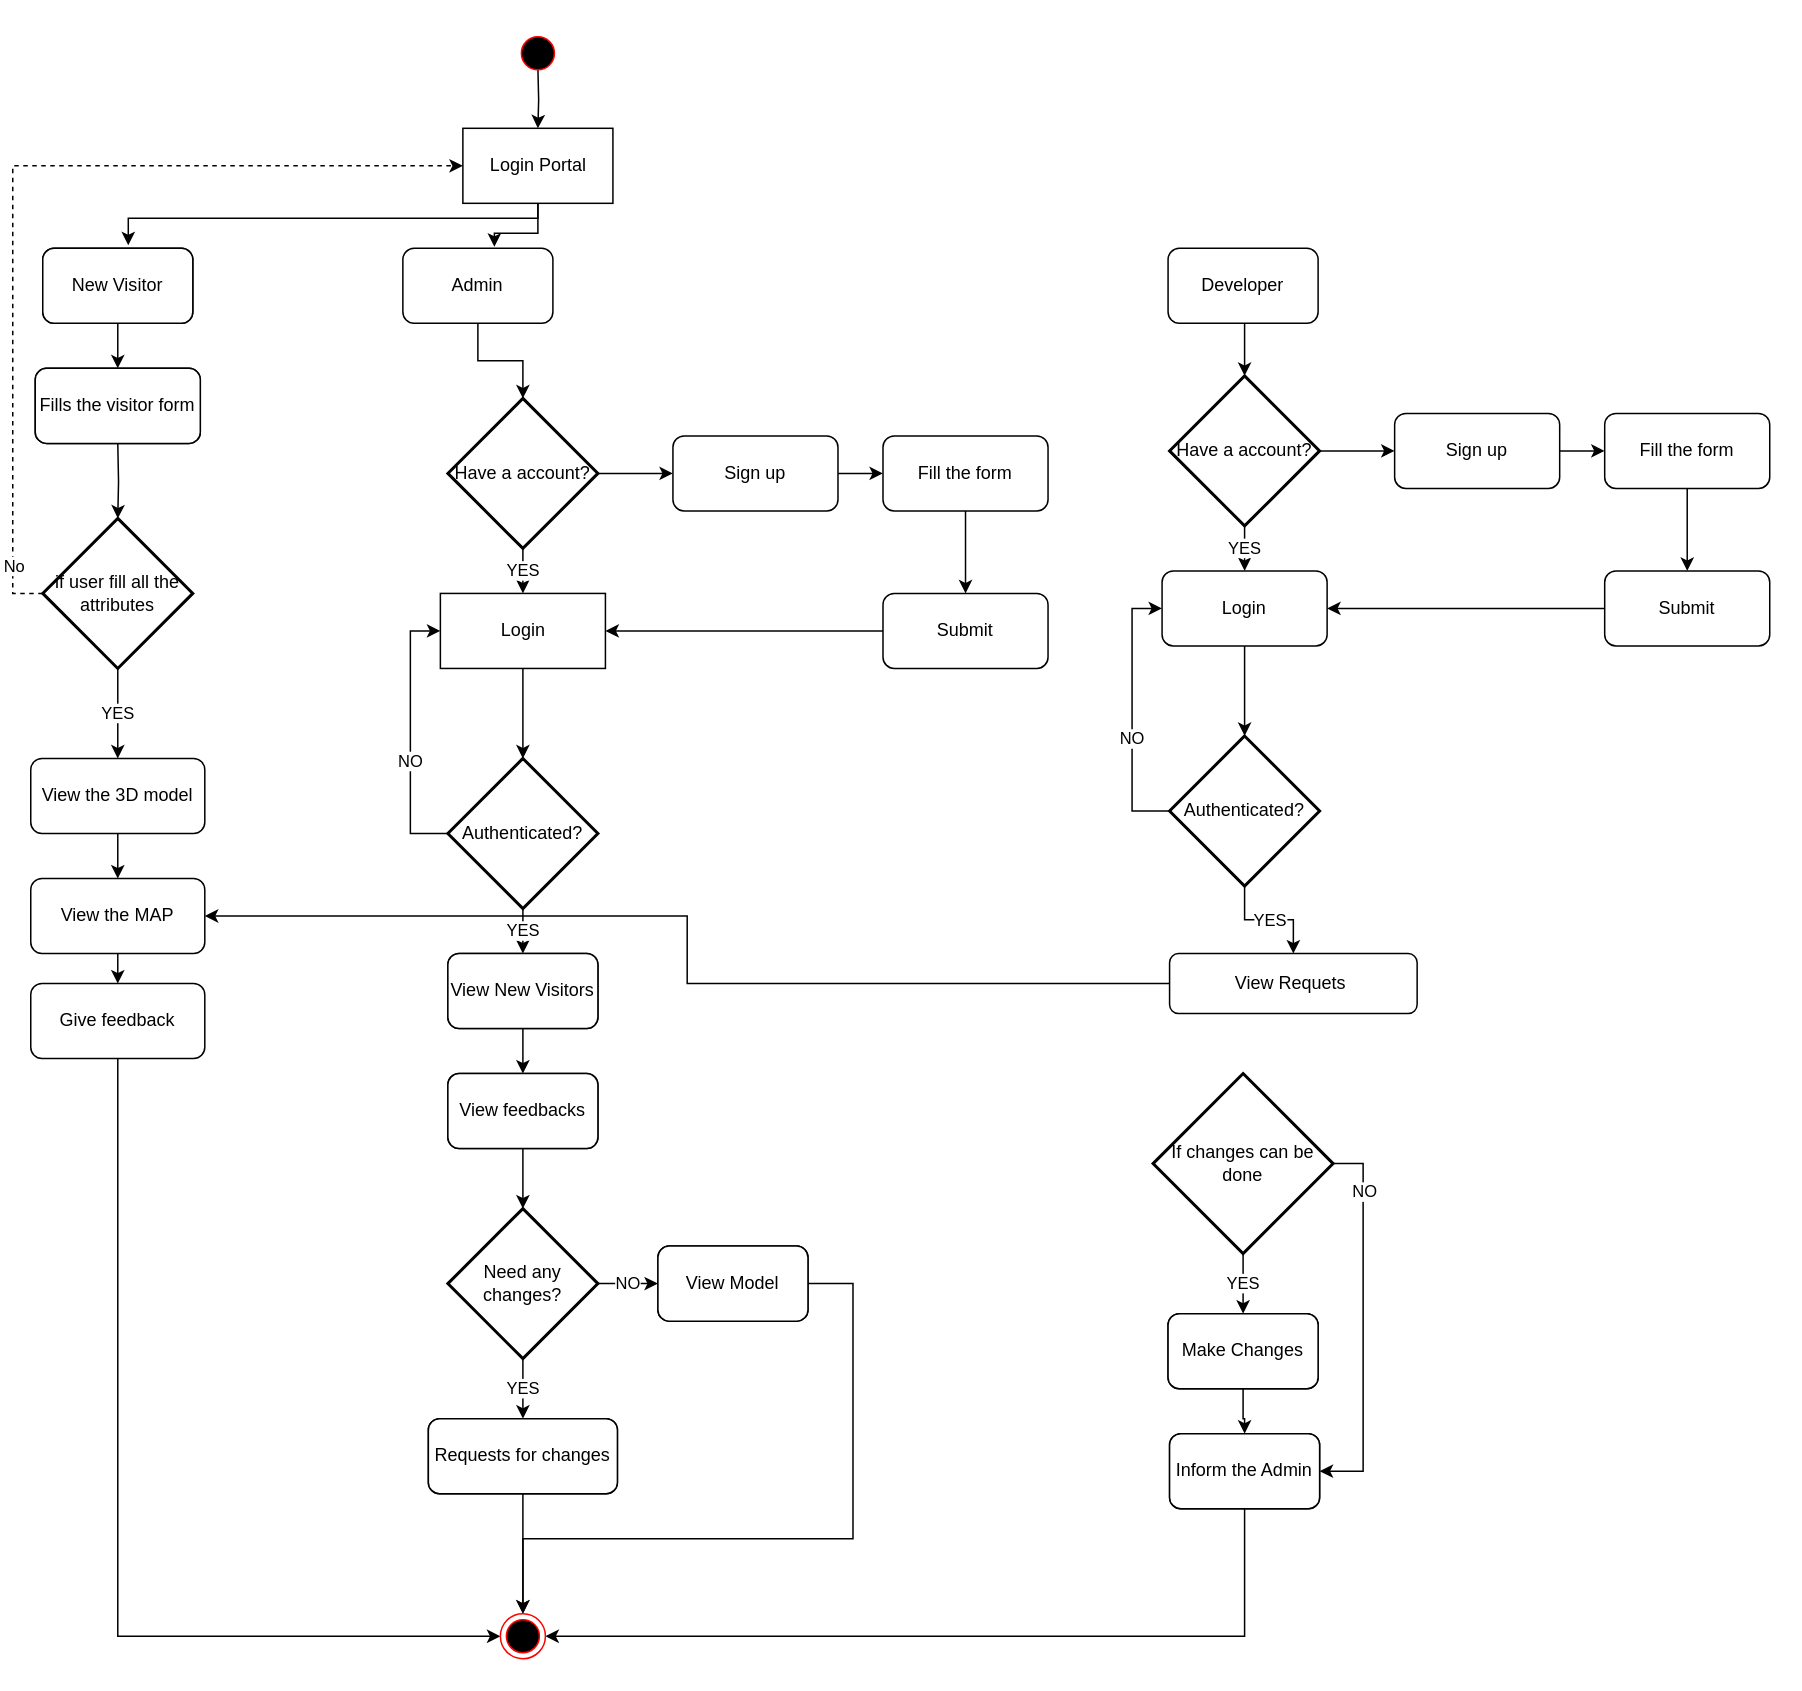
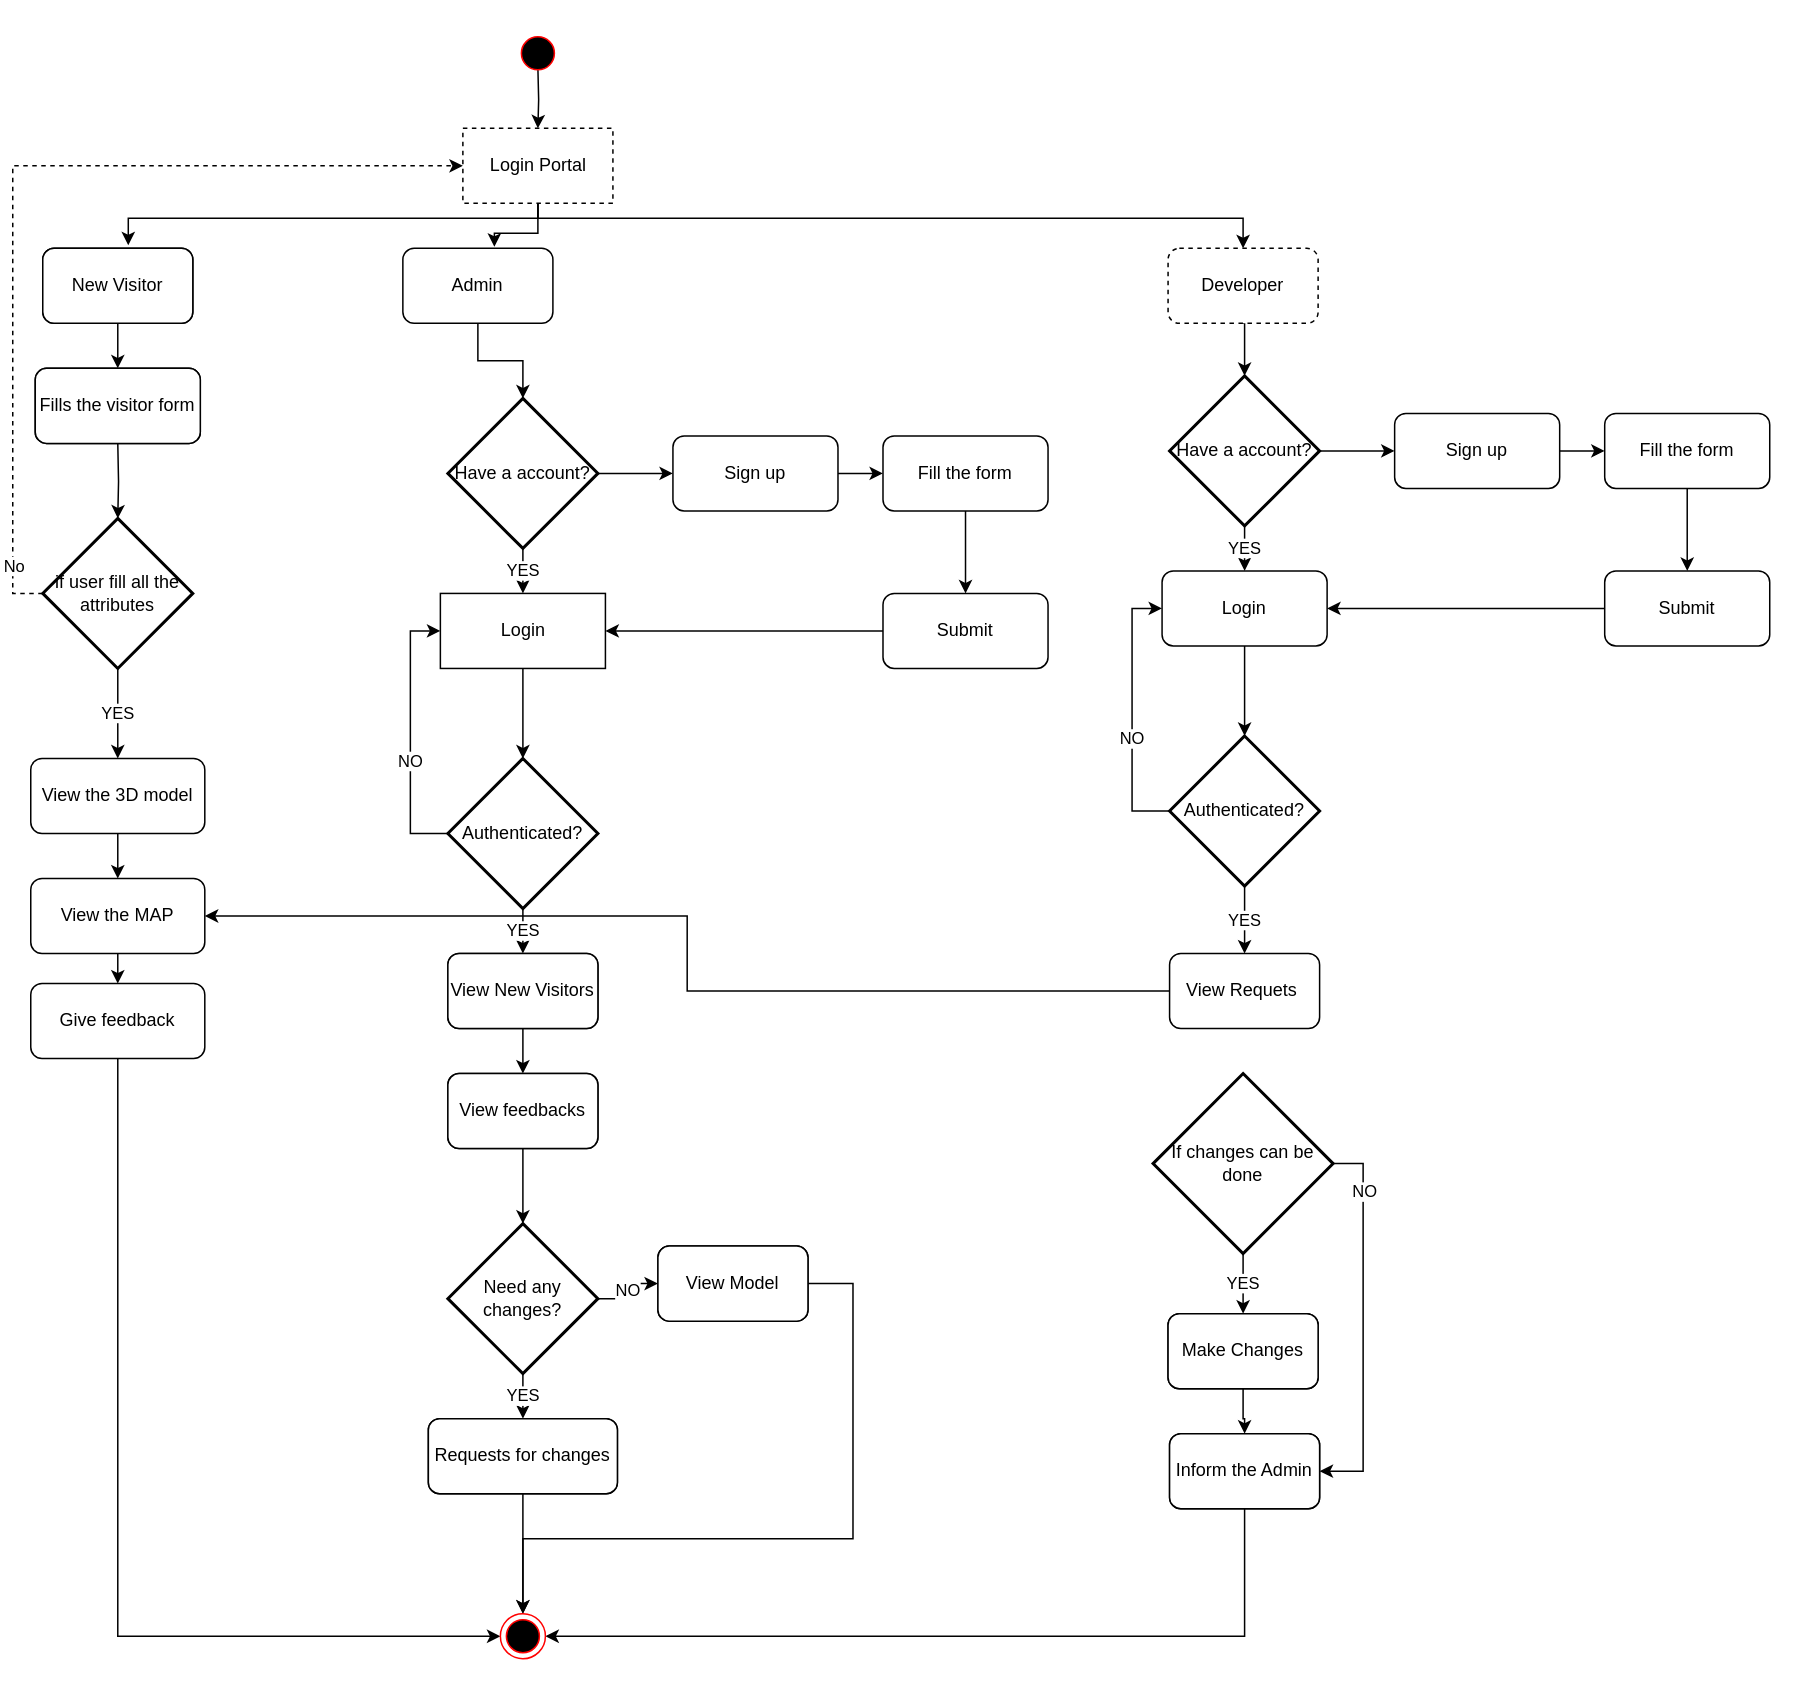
(538, 166) -> (538, 166)
none -> (901, 218)
(1243, 286) -> (1243, 286)
(1293, 983) -> (1244, 991)
(523, 1283) -> (523, 1298)
